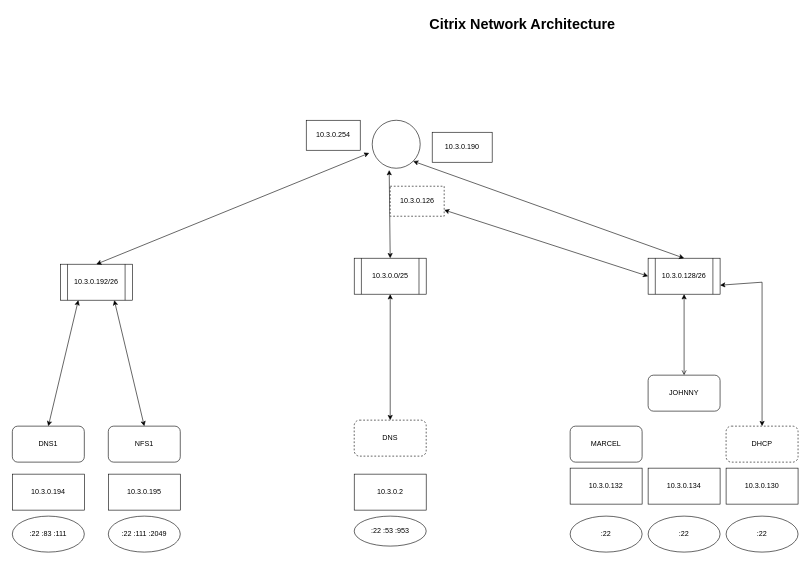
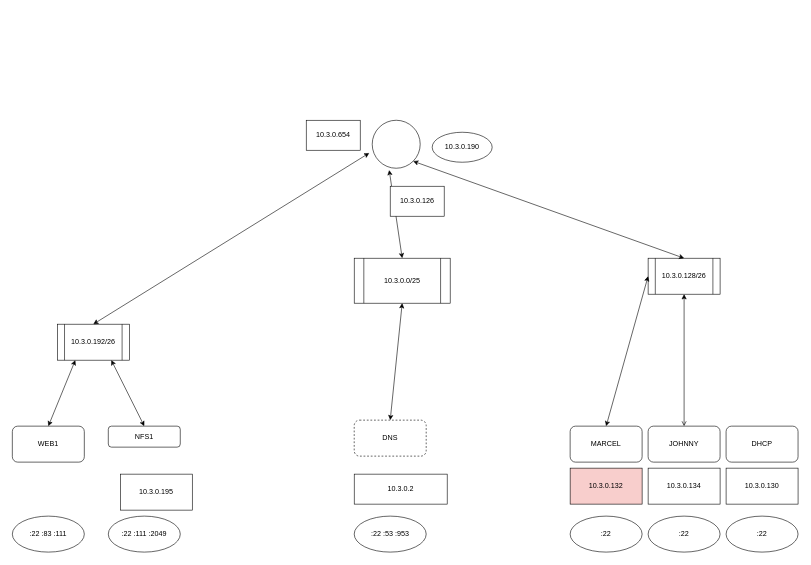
(522, 24) -> none
(333, 135) -> (333, 135)
(462, 147) -> (462, 147)
(417, 201) -> (417, 201)
(546, 243) -> (627, 351)
(390, 276) -> (402, 281)
(96, 282) -> (93, 342)
(744, 284) -> none
(684, 393) -> (684, 444)
(48, 444) -> (48, 444)
(144, 444) -> (144, 437)
(762, 444) -> (762, 444)
(606, 486) -> (606, 486)
(48, 492) -> none
(144, 492) -> (156, 492)
(390, 492) -> (401, 489)
(390, 531) -> (390, 534)
